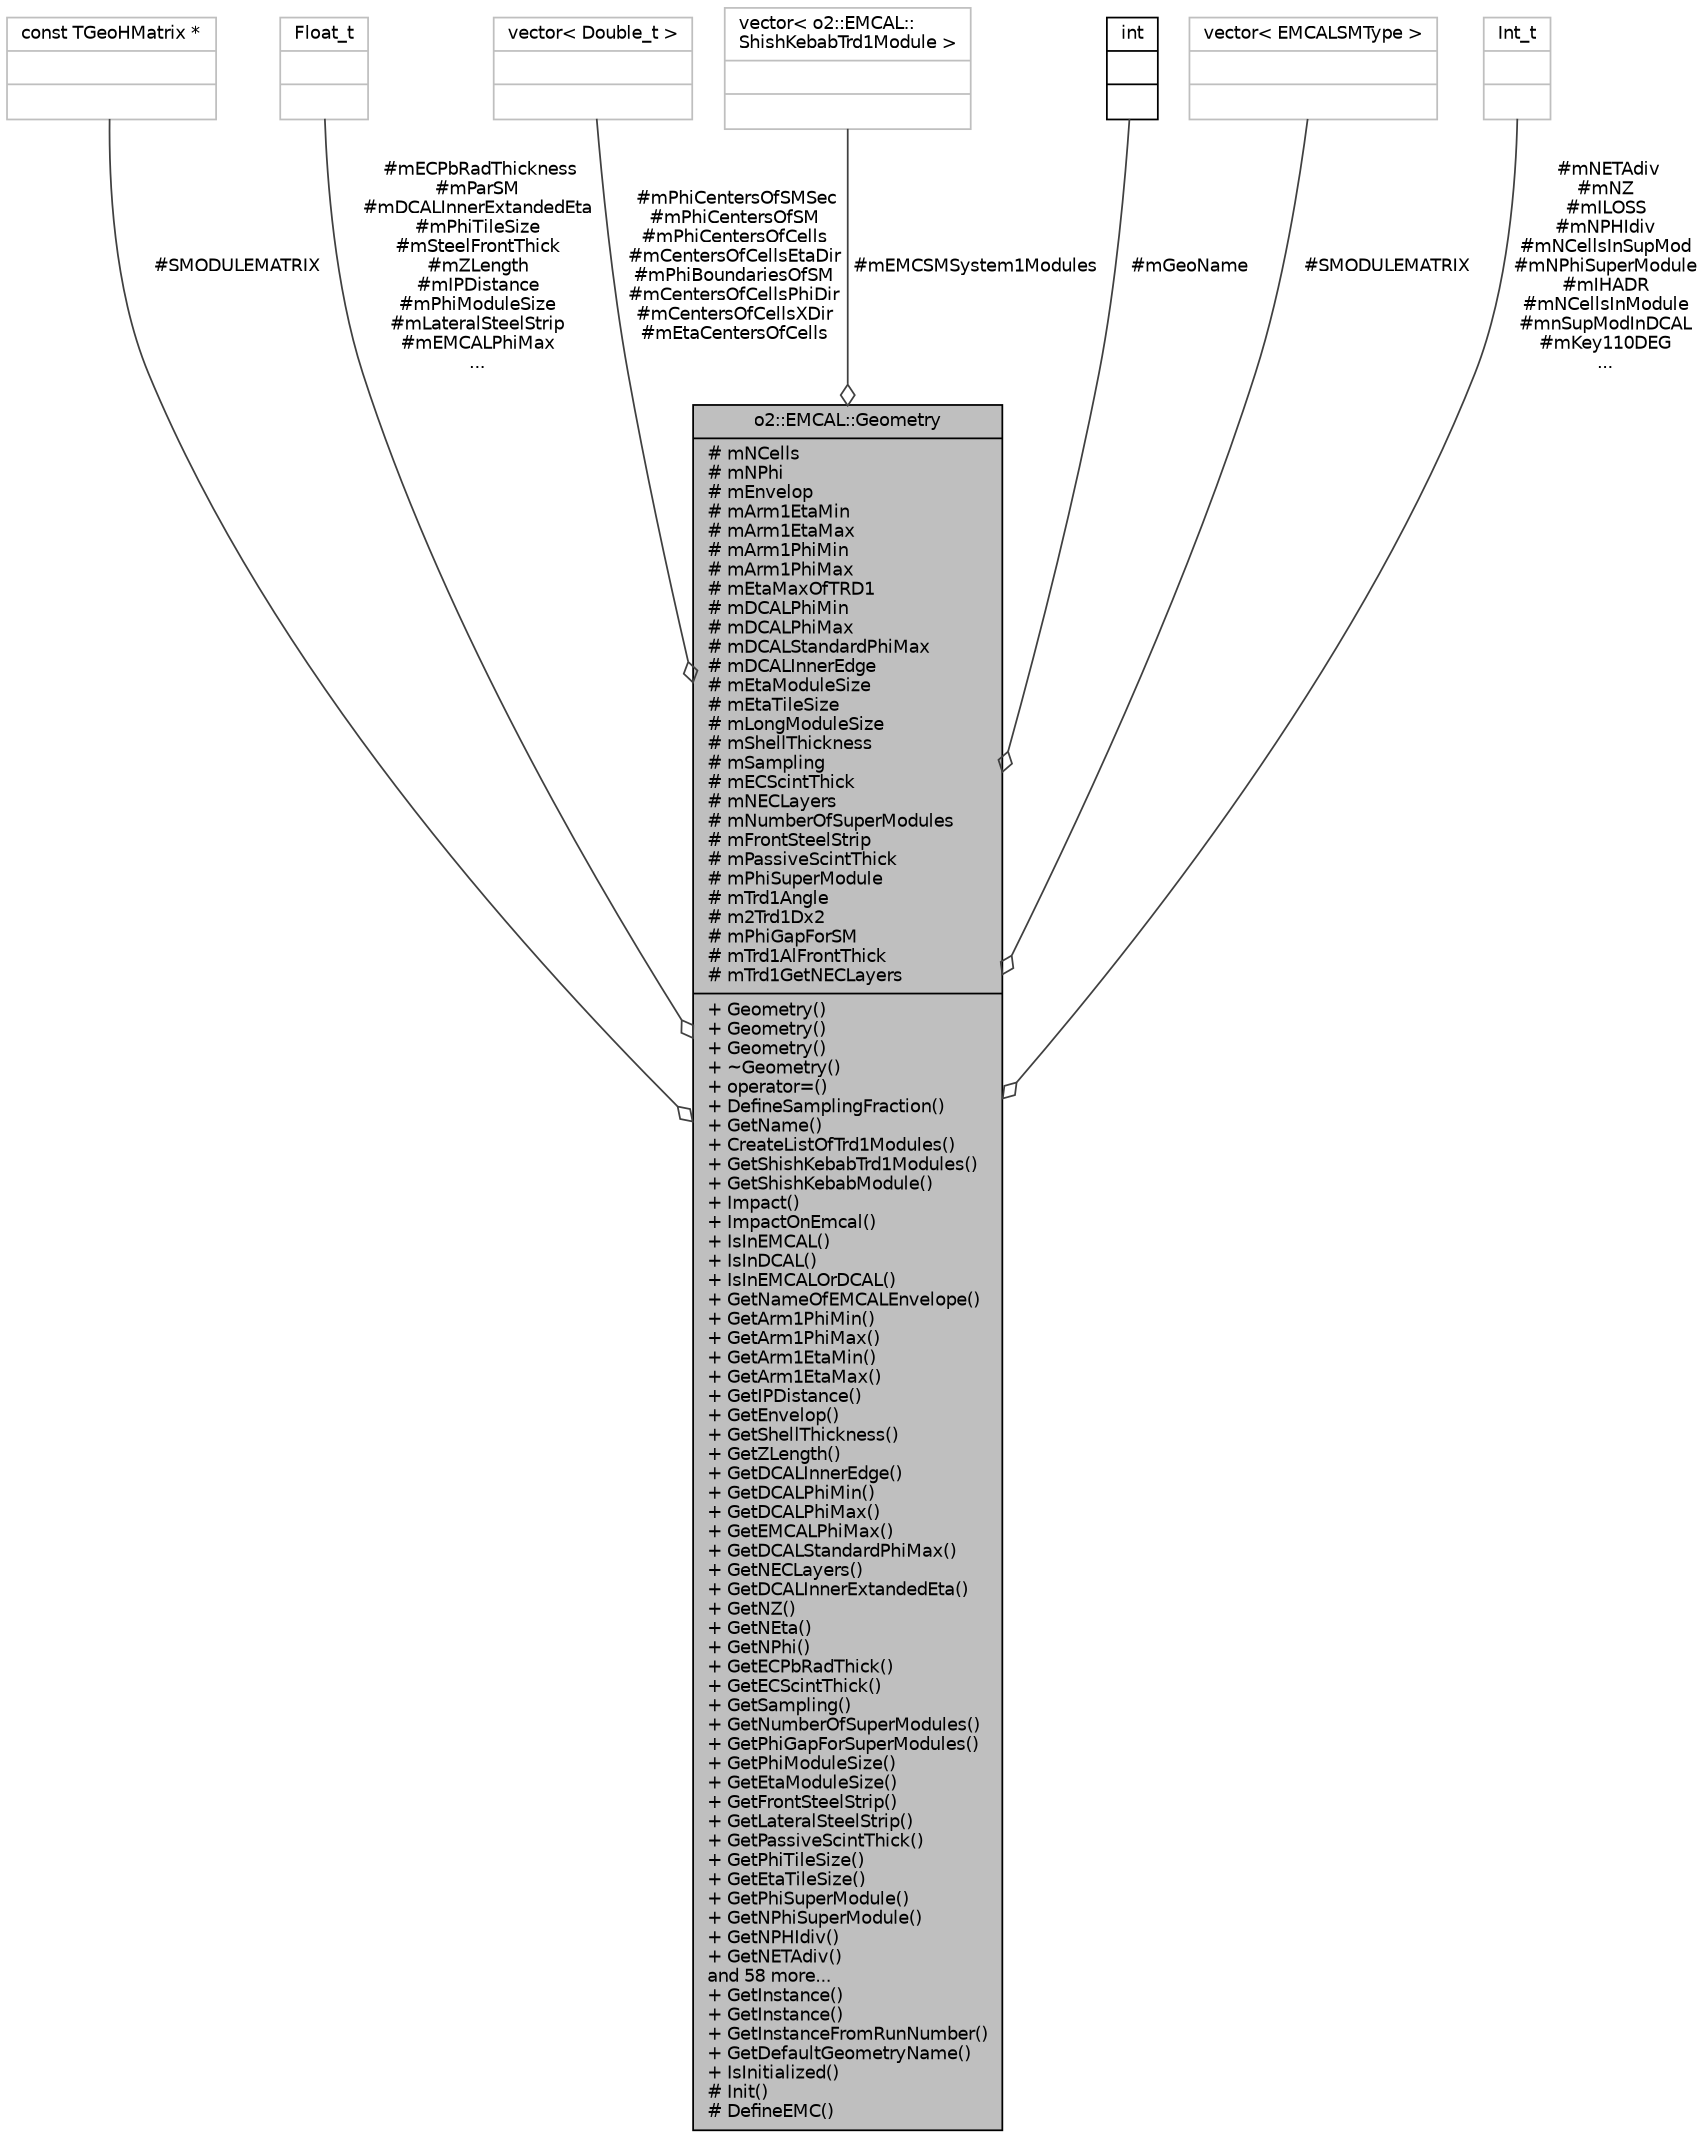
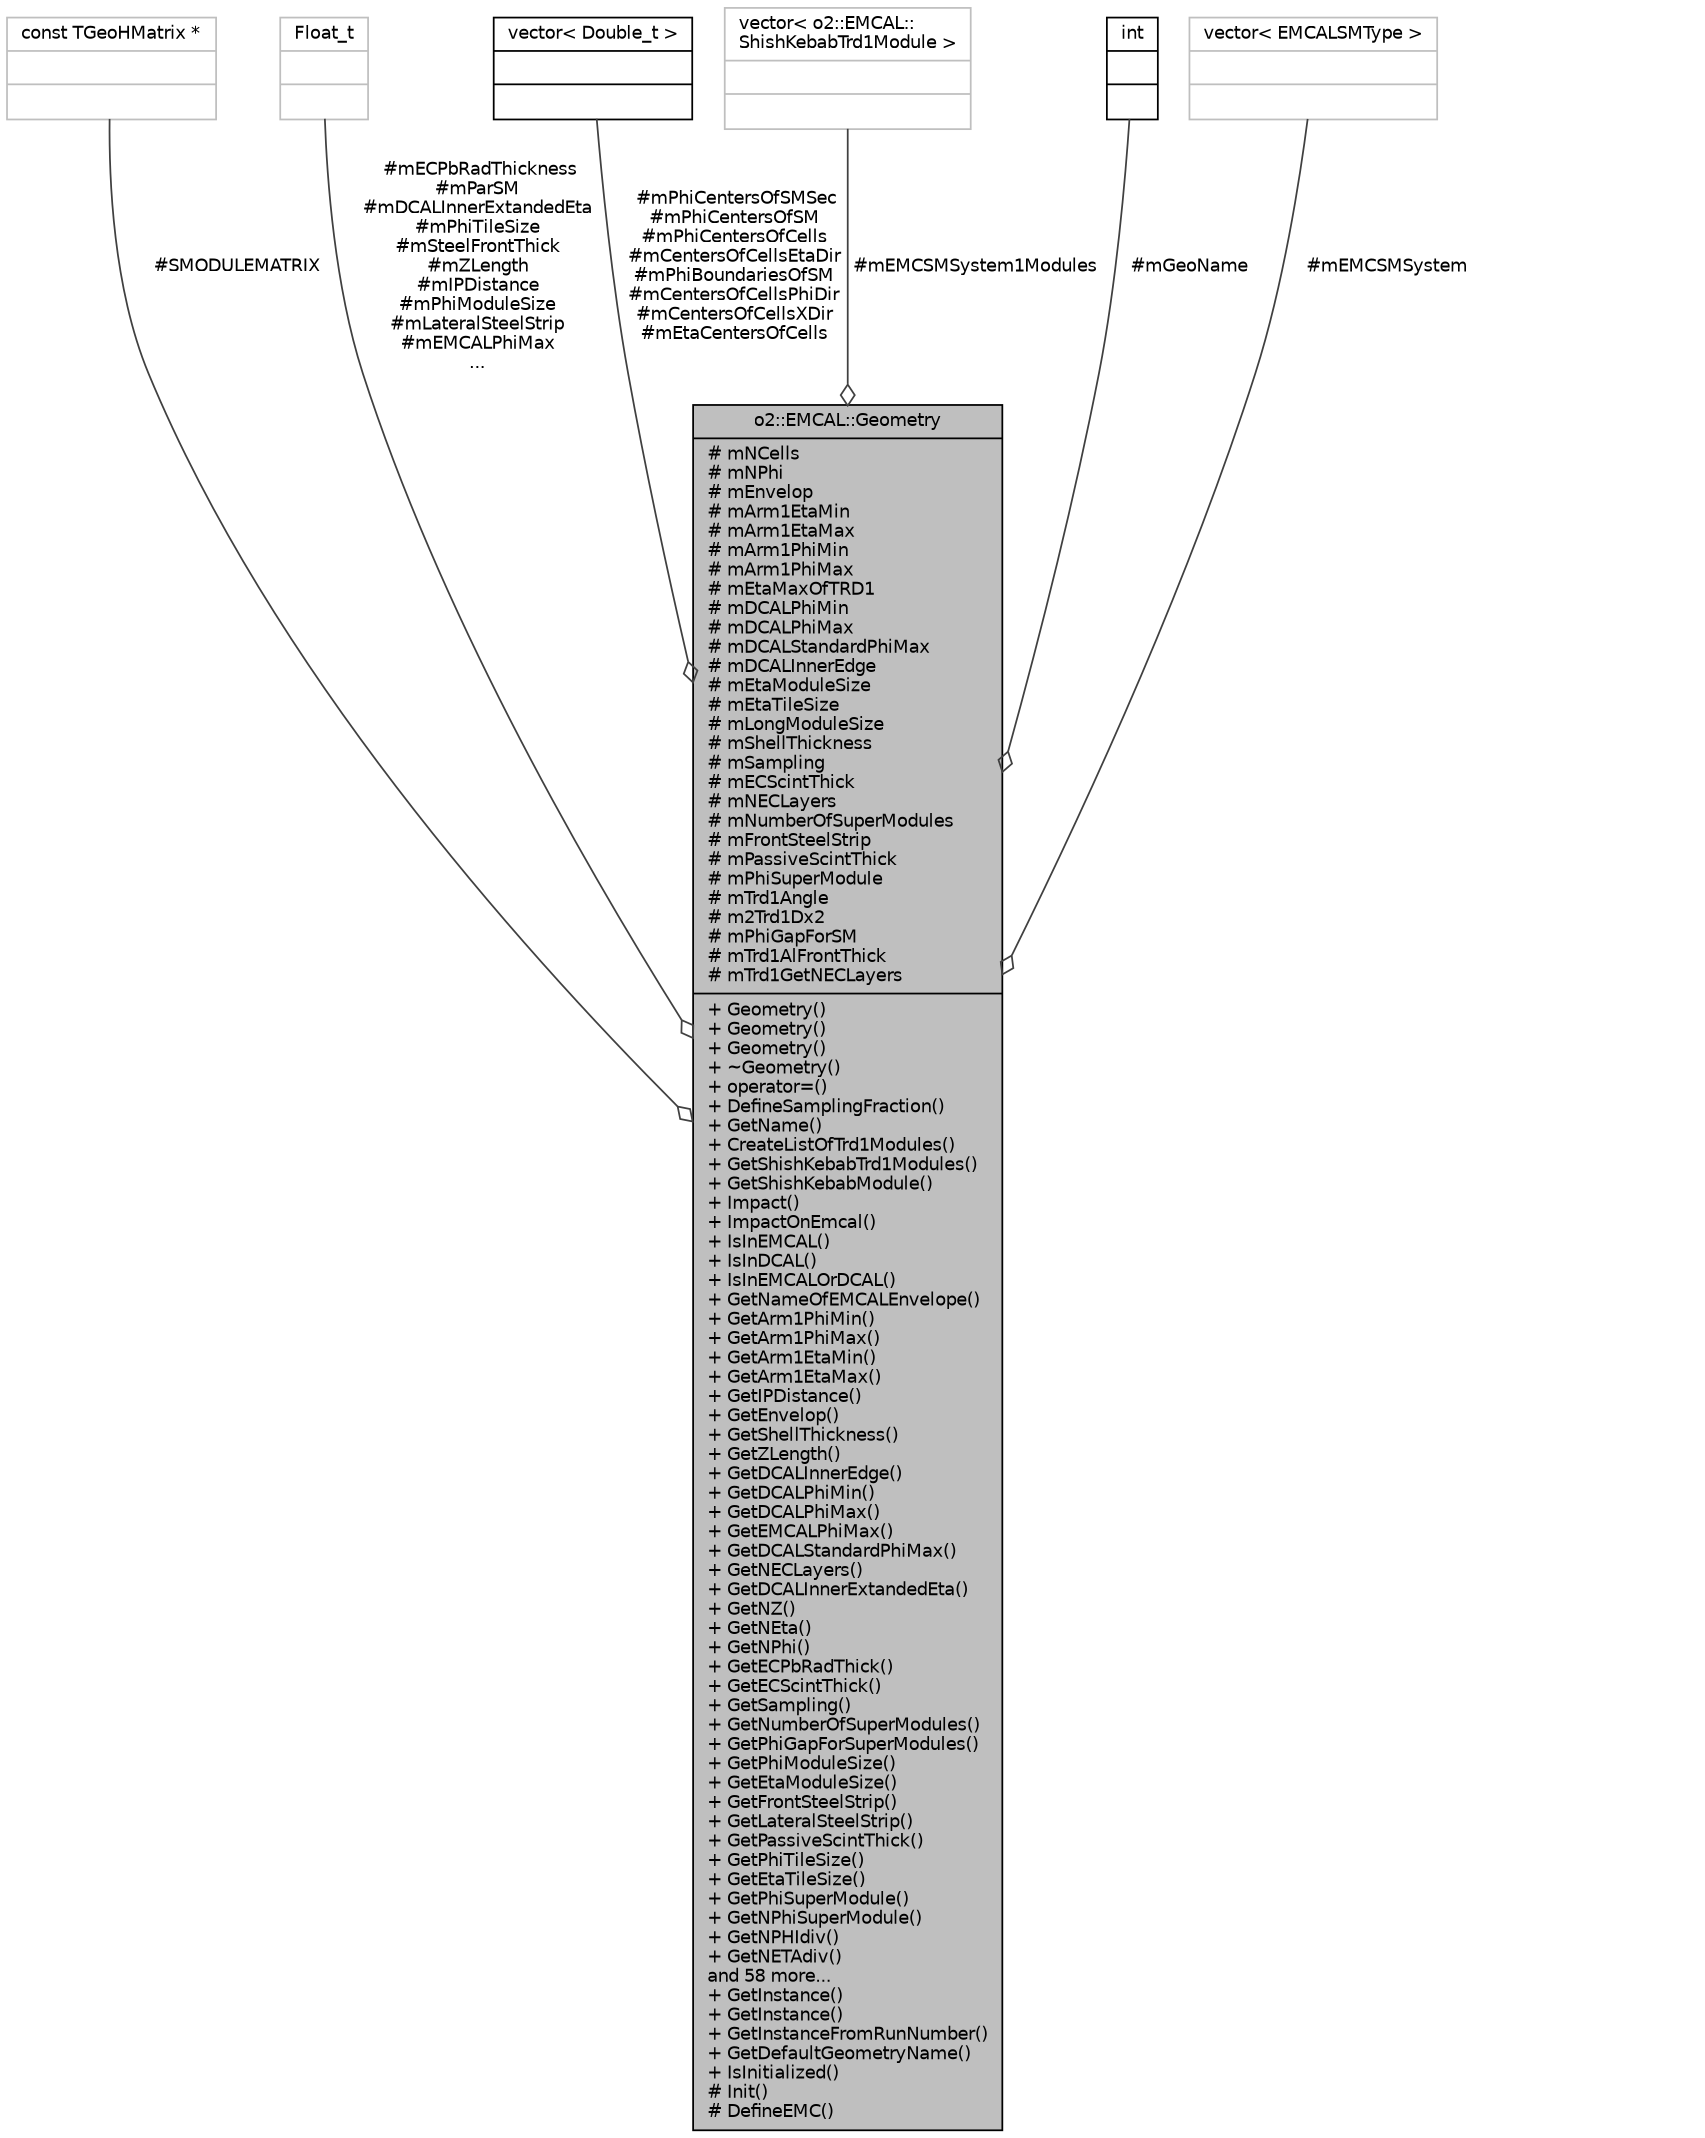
(593, 69) -> (593, 69)
(1517, 69) -> none
(1384, 267) -> (1384, 267)
